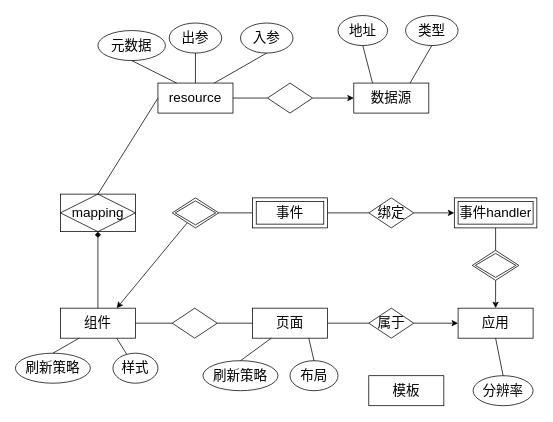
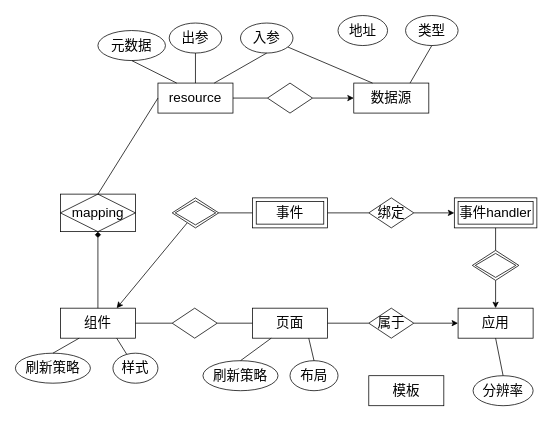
(368, 64) -> (330, 65)
